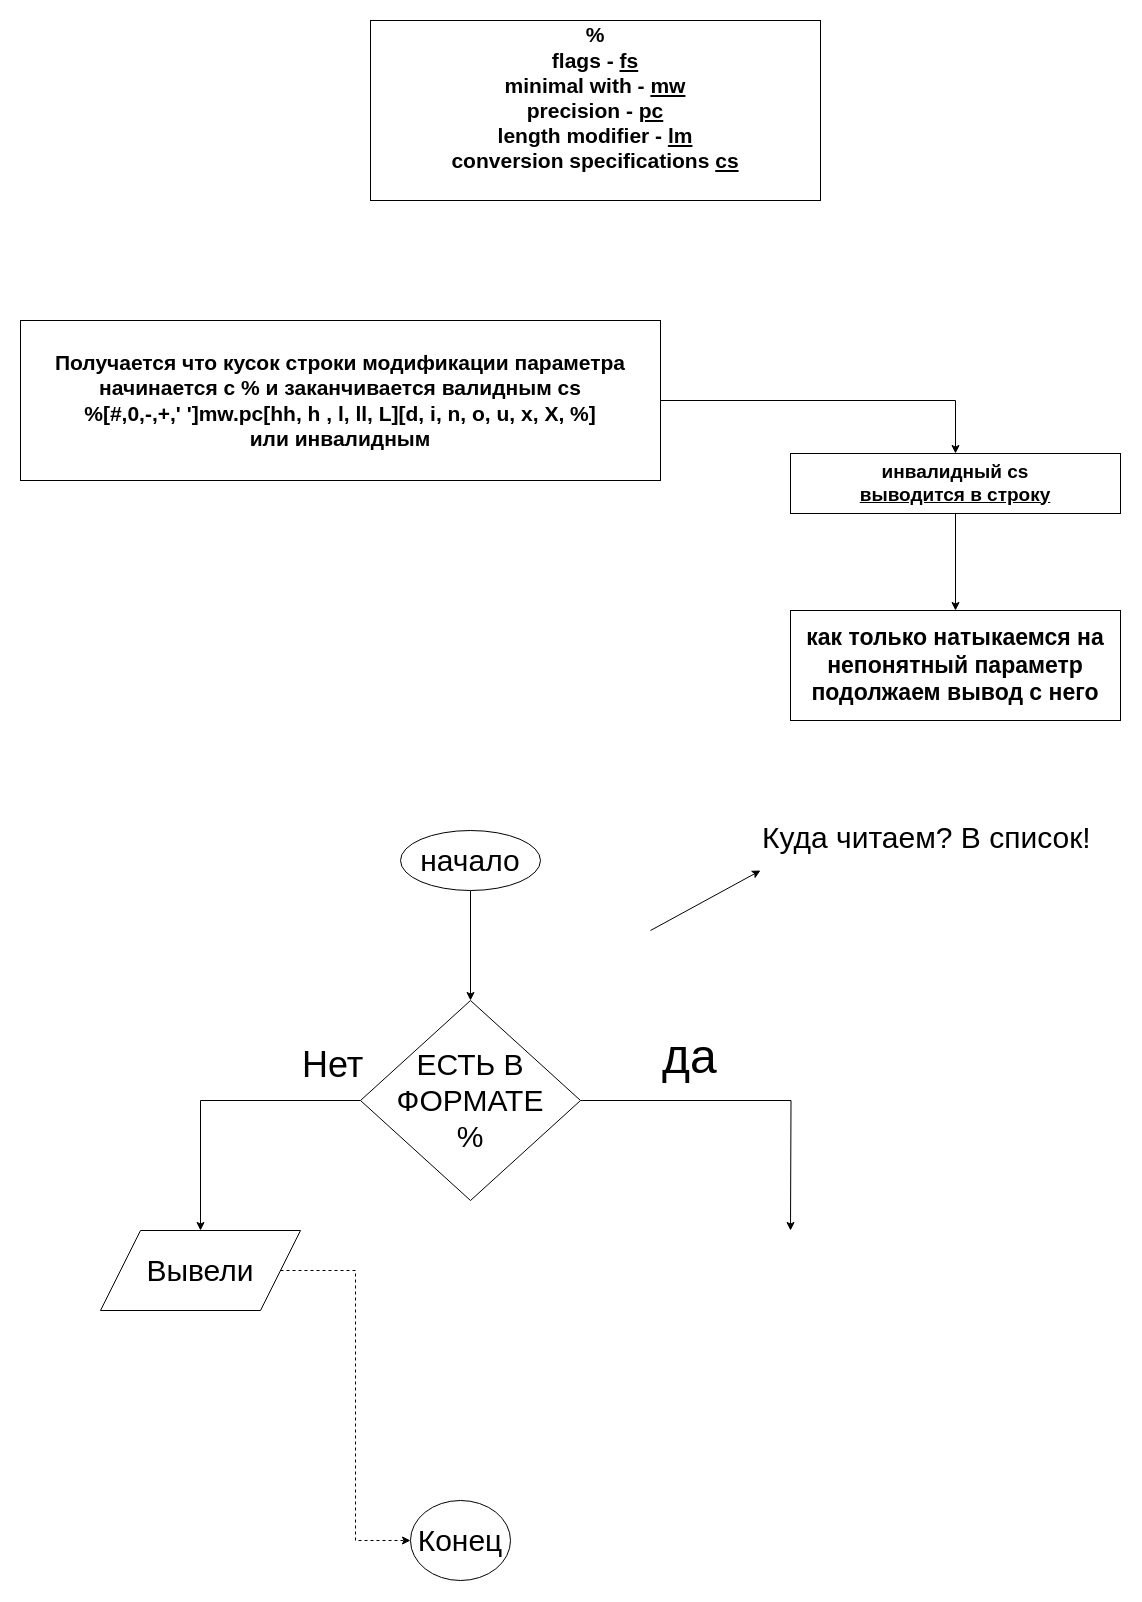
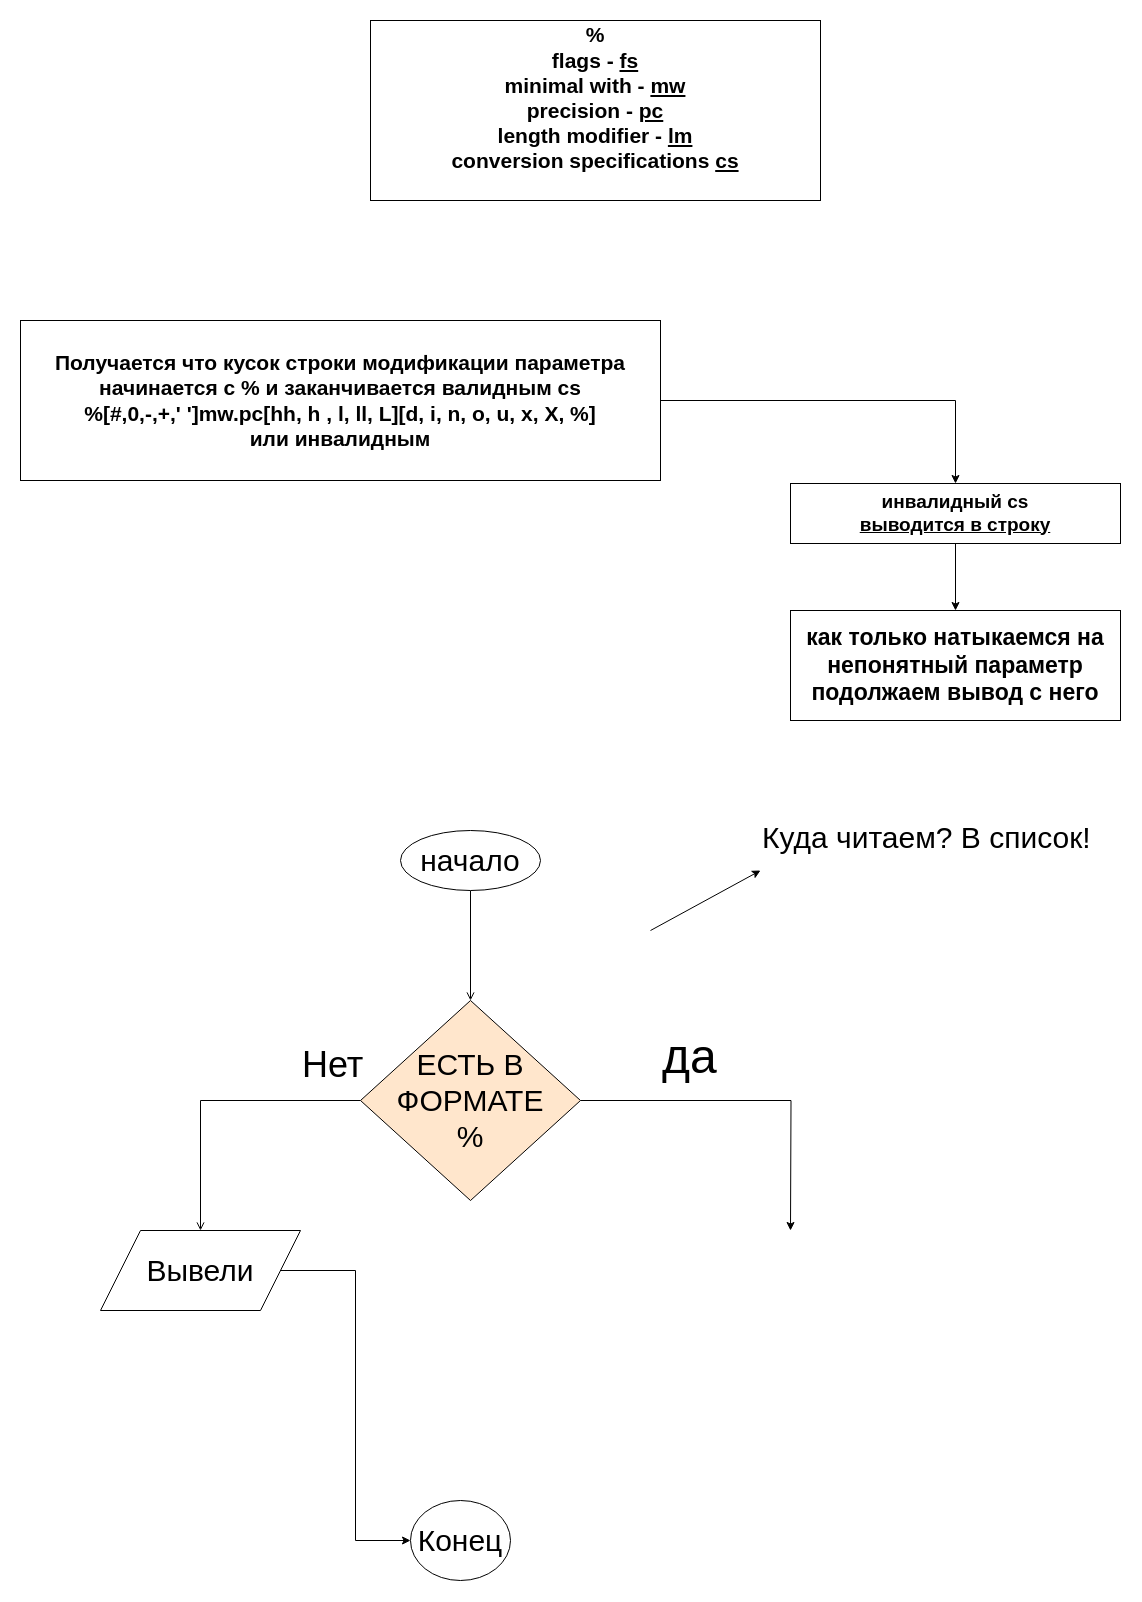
(956, 484) -> (956, 514)
(471, 992) -> (471, 994)
(471, 1101) -> (471, 1101)
(201, 1222) -> (201, 1224)
(356, 1392) -> (356, 1392)
